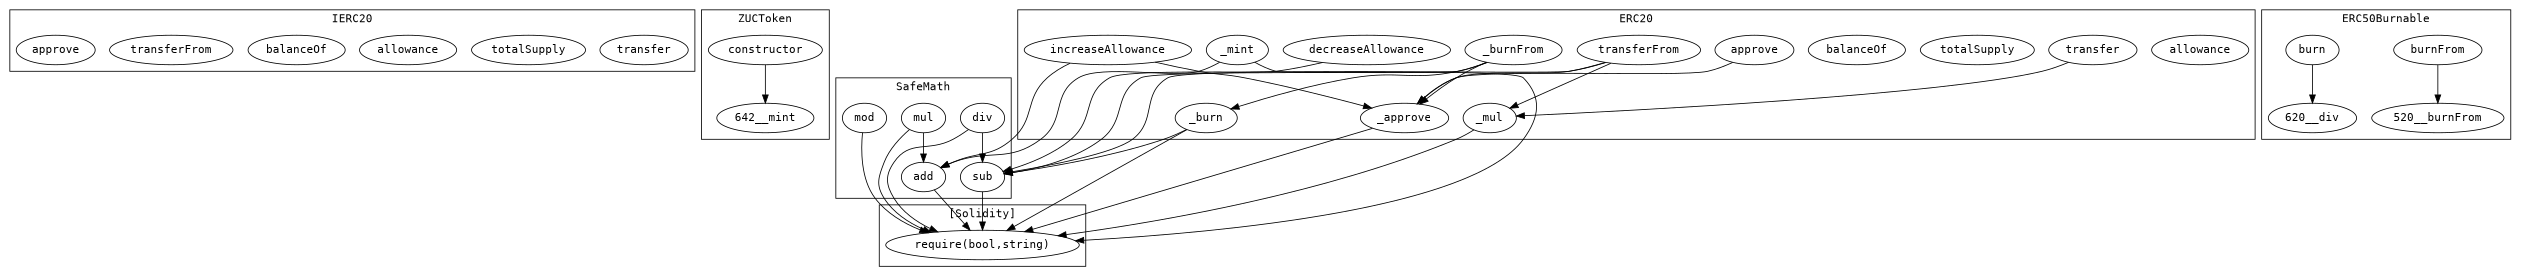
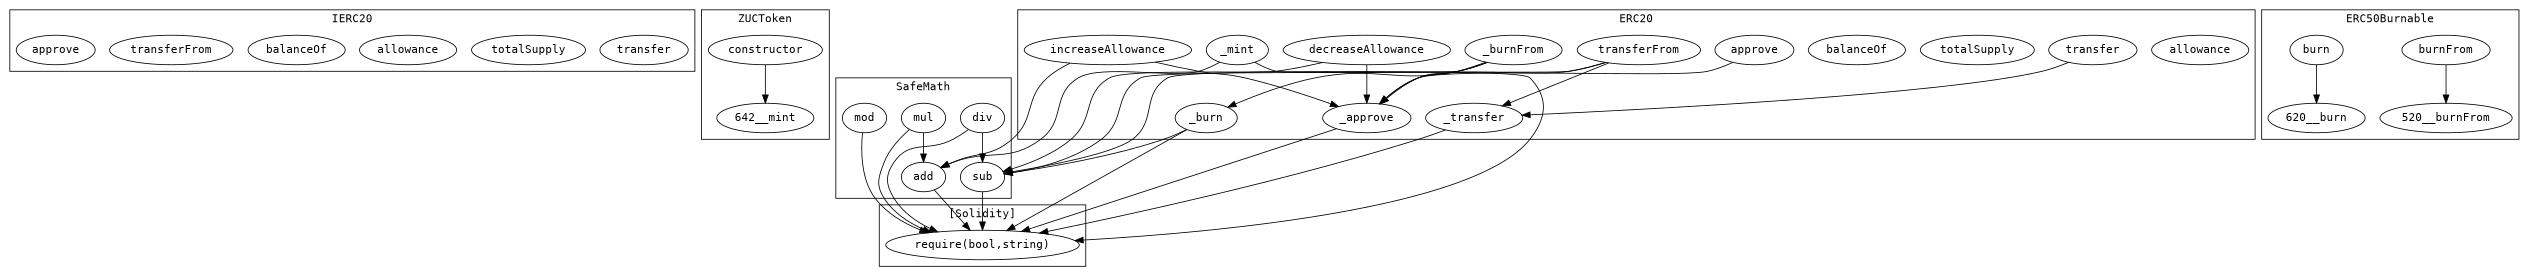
none -> (1367, 80)
(1490, 118) -> (1474, 118)
(2312, 118) -> (2317, 118)
